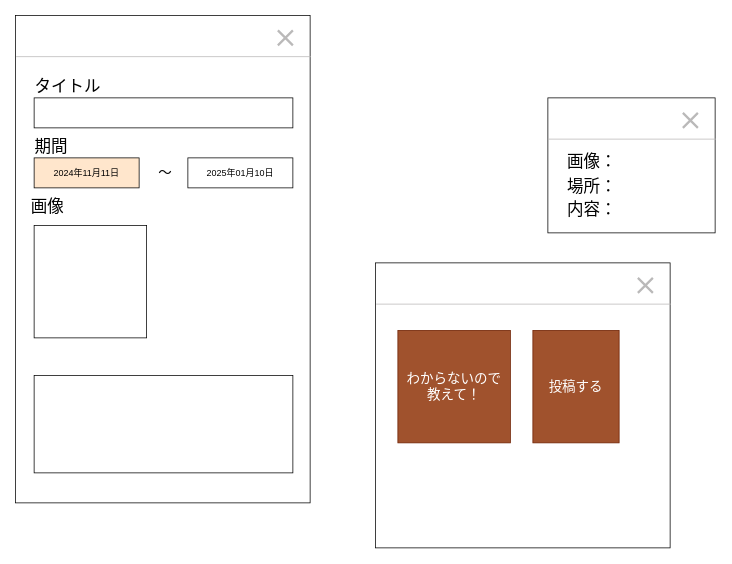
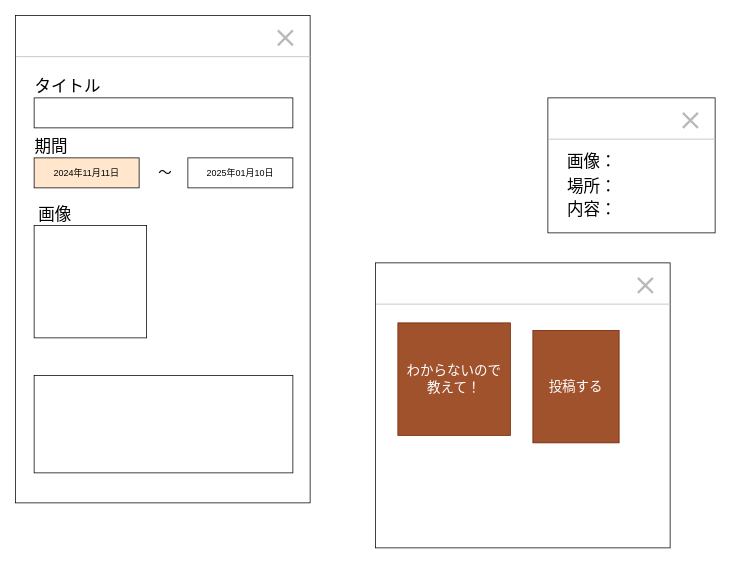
(83, 207) -> (90, 214)
(454, 387) -> (454, 379)
